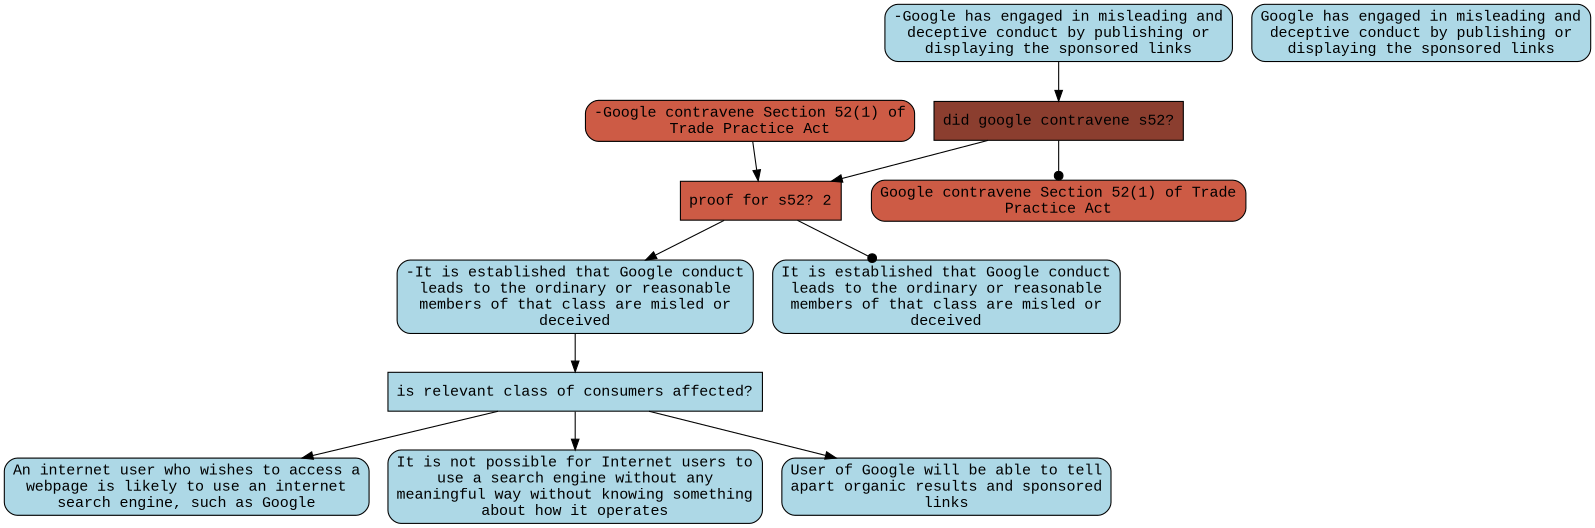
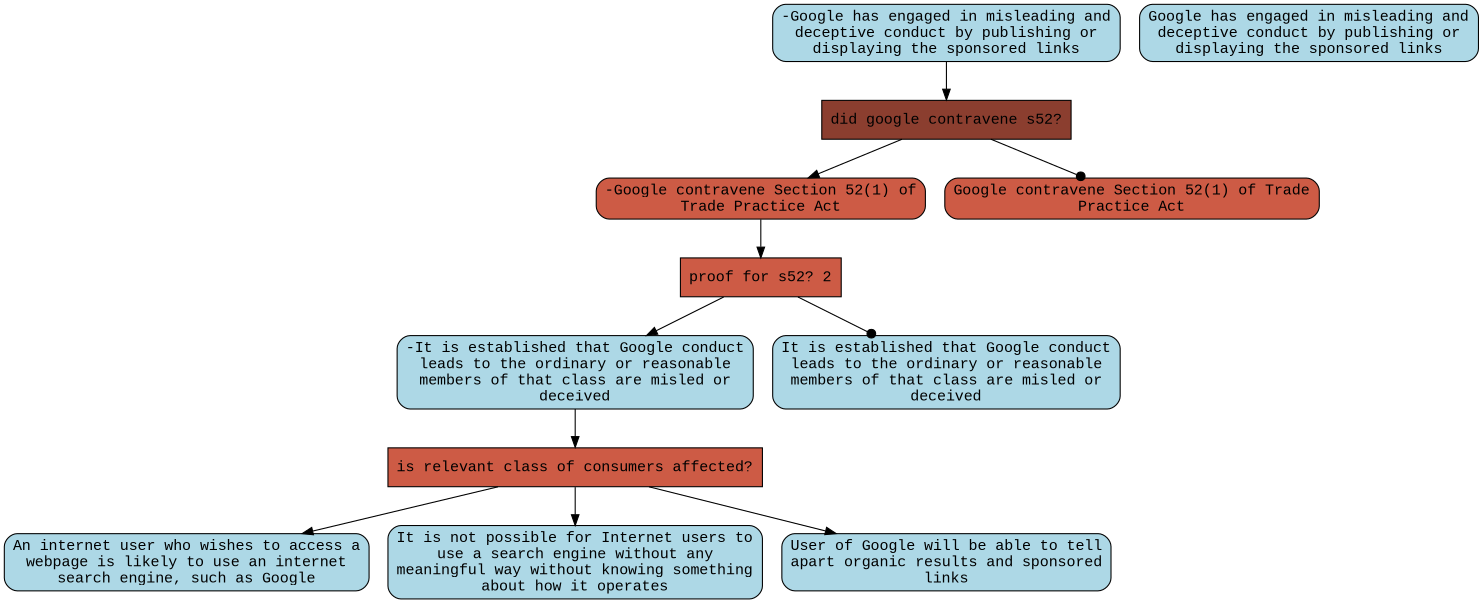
(915, 159) -> (860, 157)
(575, 392) -> (575, 467)
